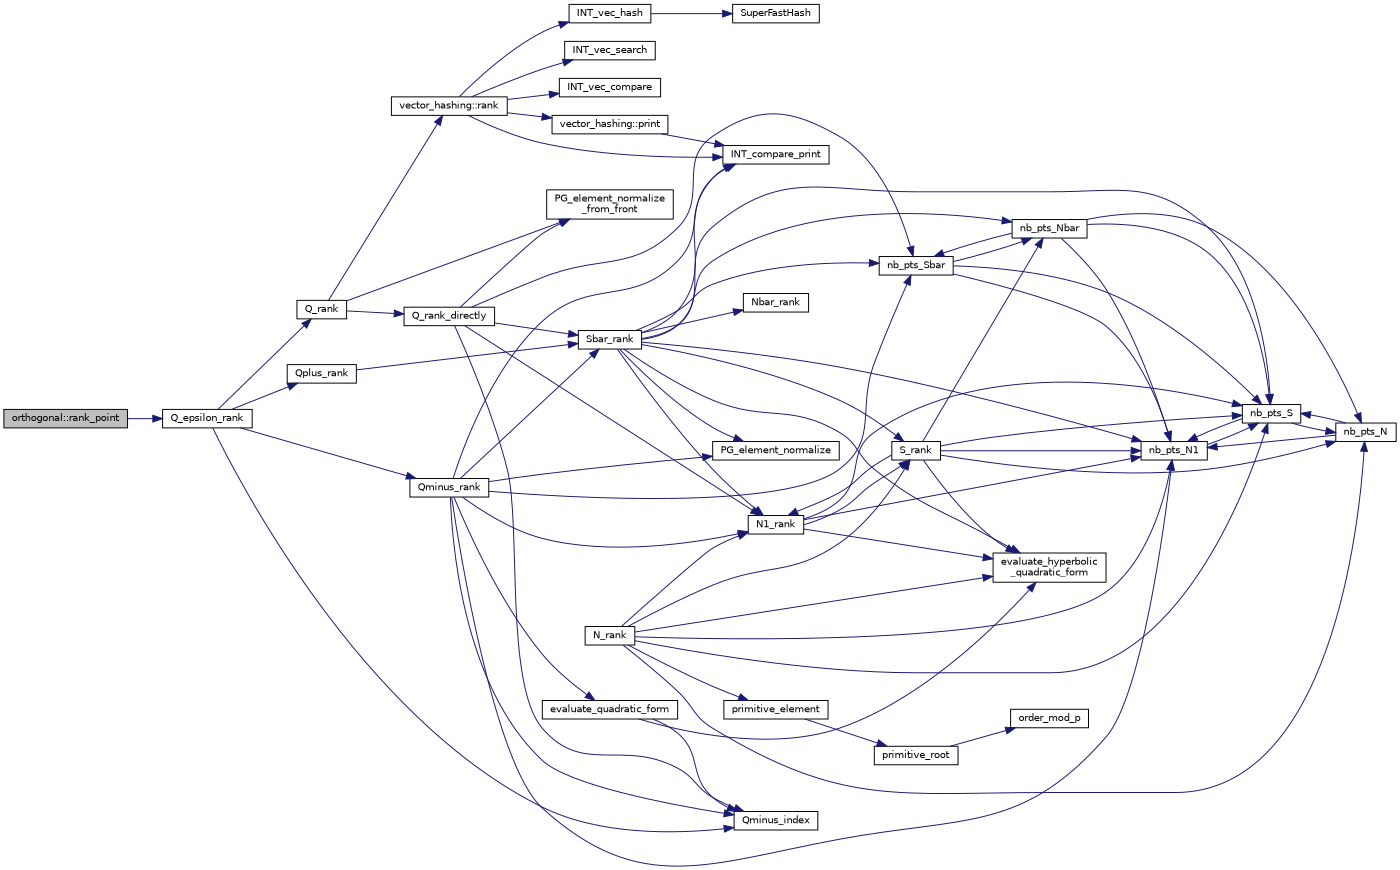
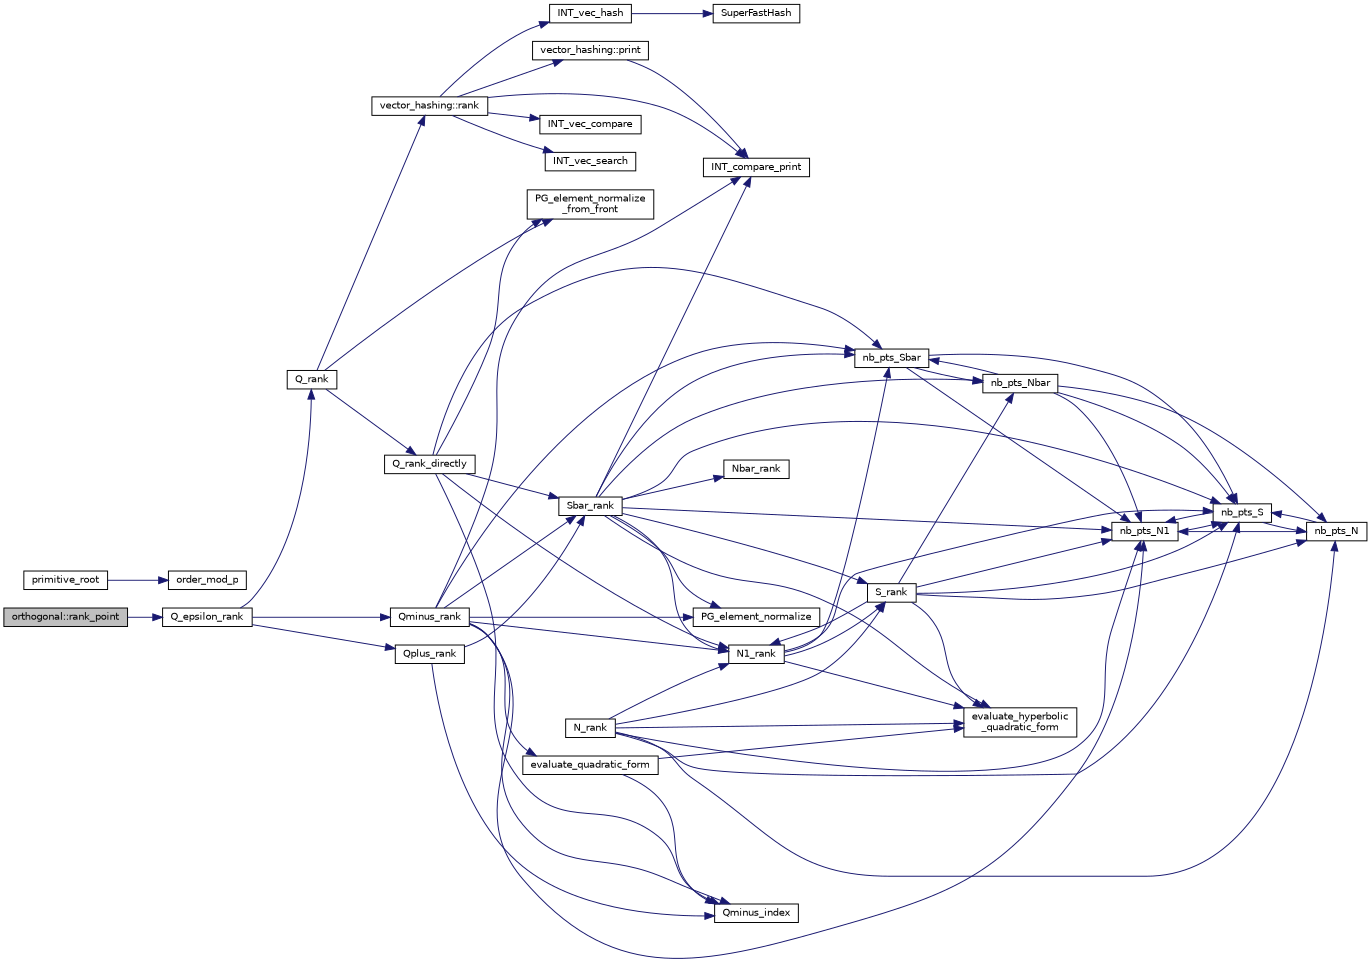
(968, 489) -> (854, 527)
(776, 710) -> none
(412, 711) -> (526, 868)
